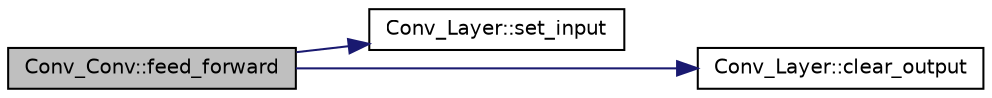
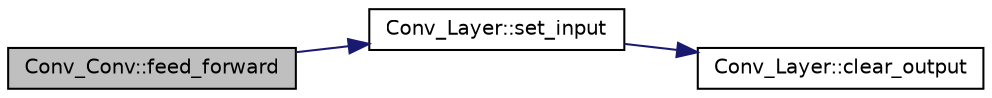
(486, 68) -> (651, 47)
